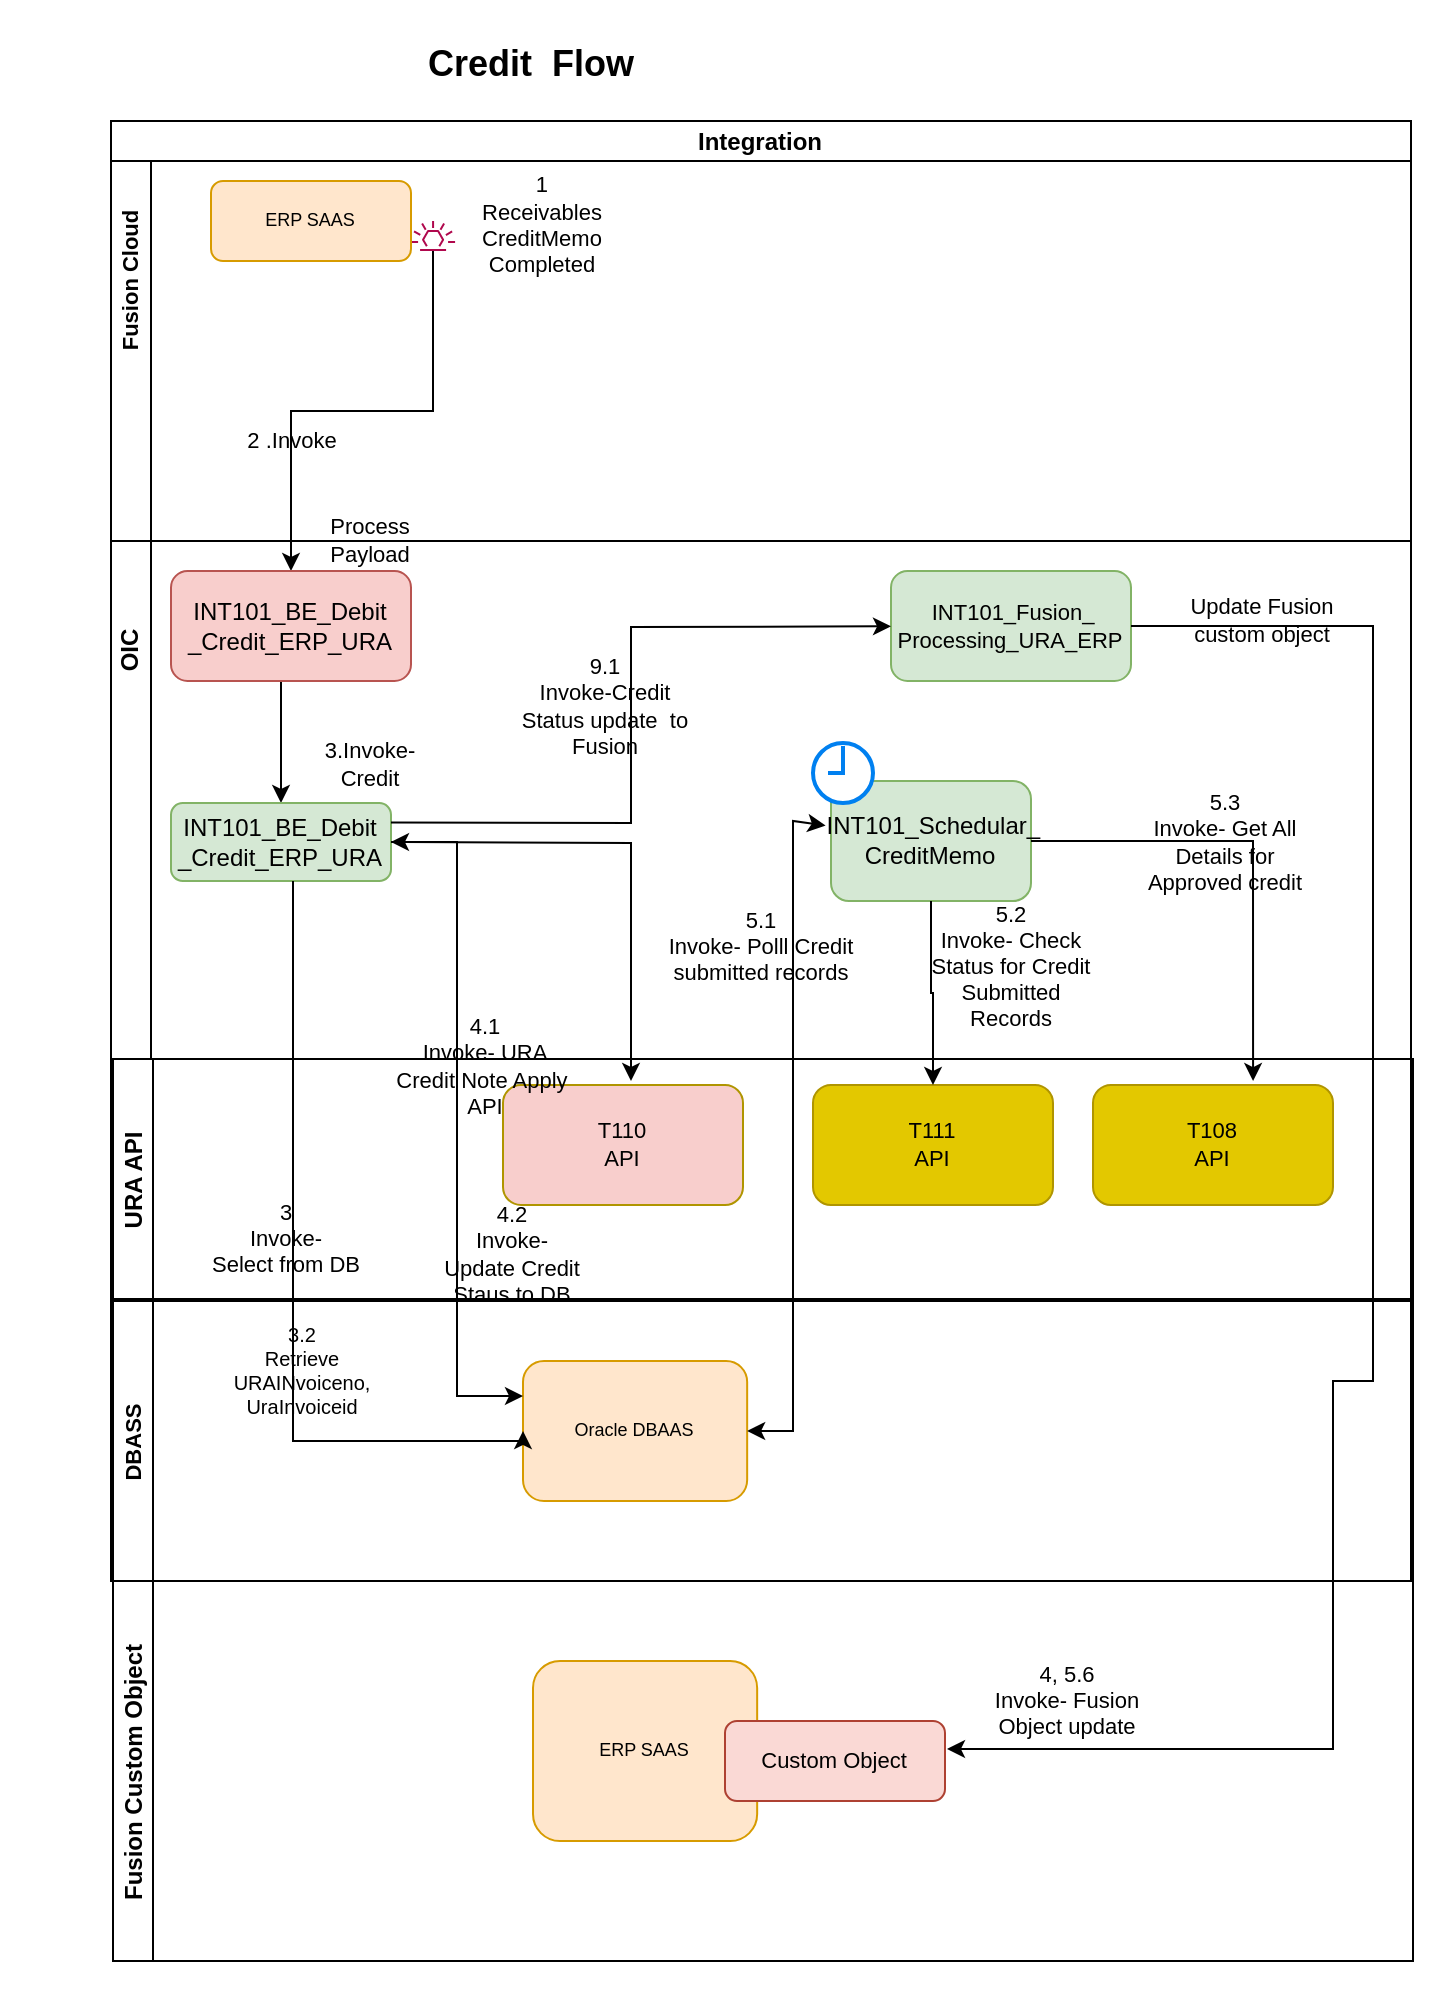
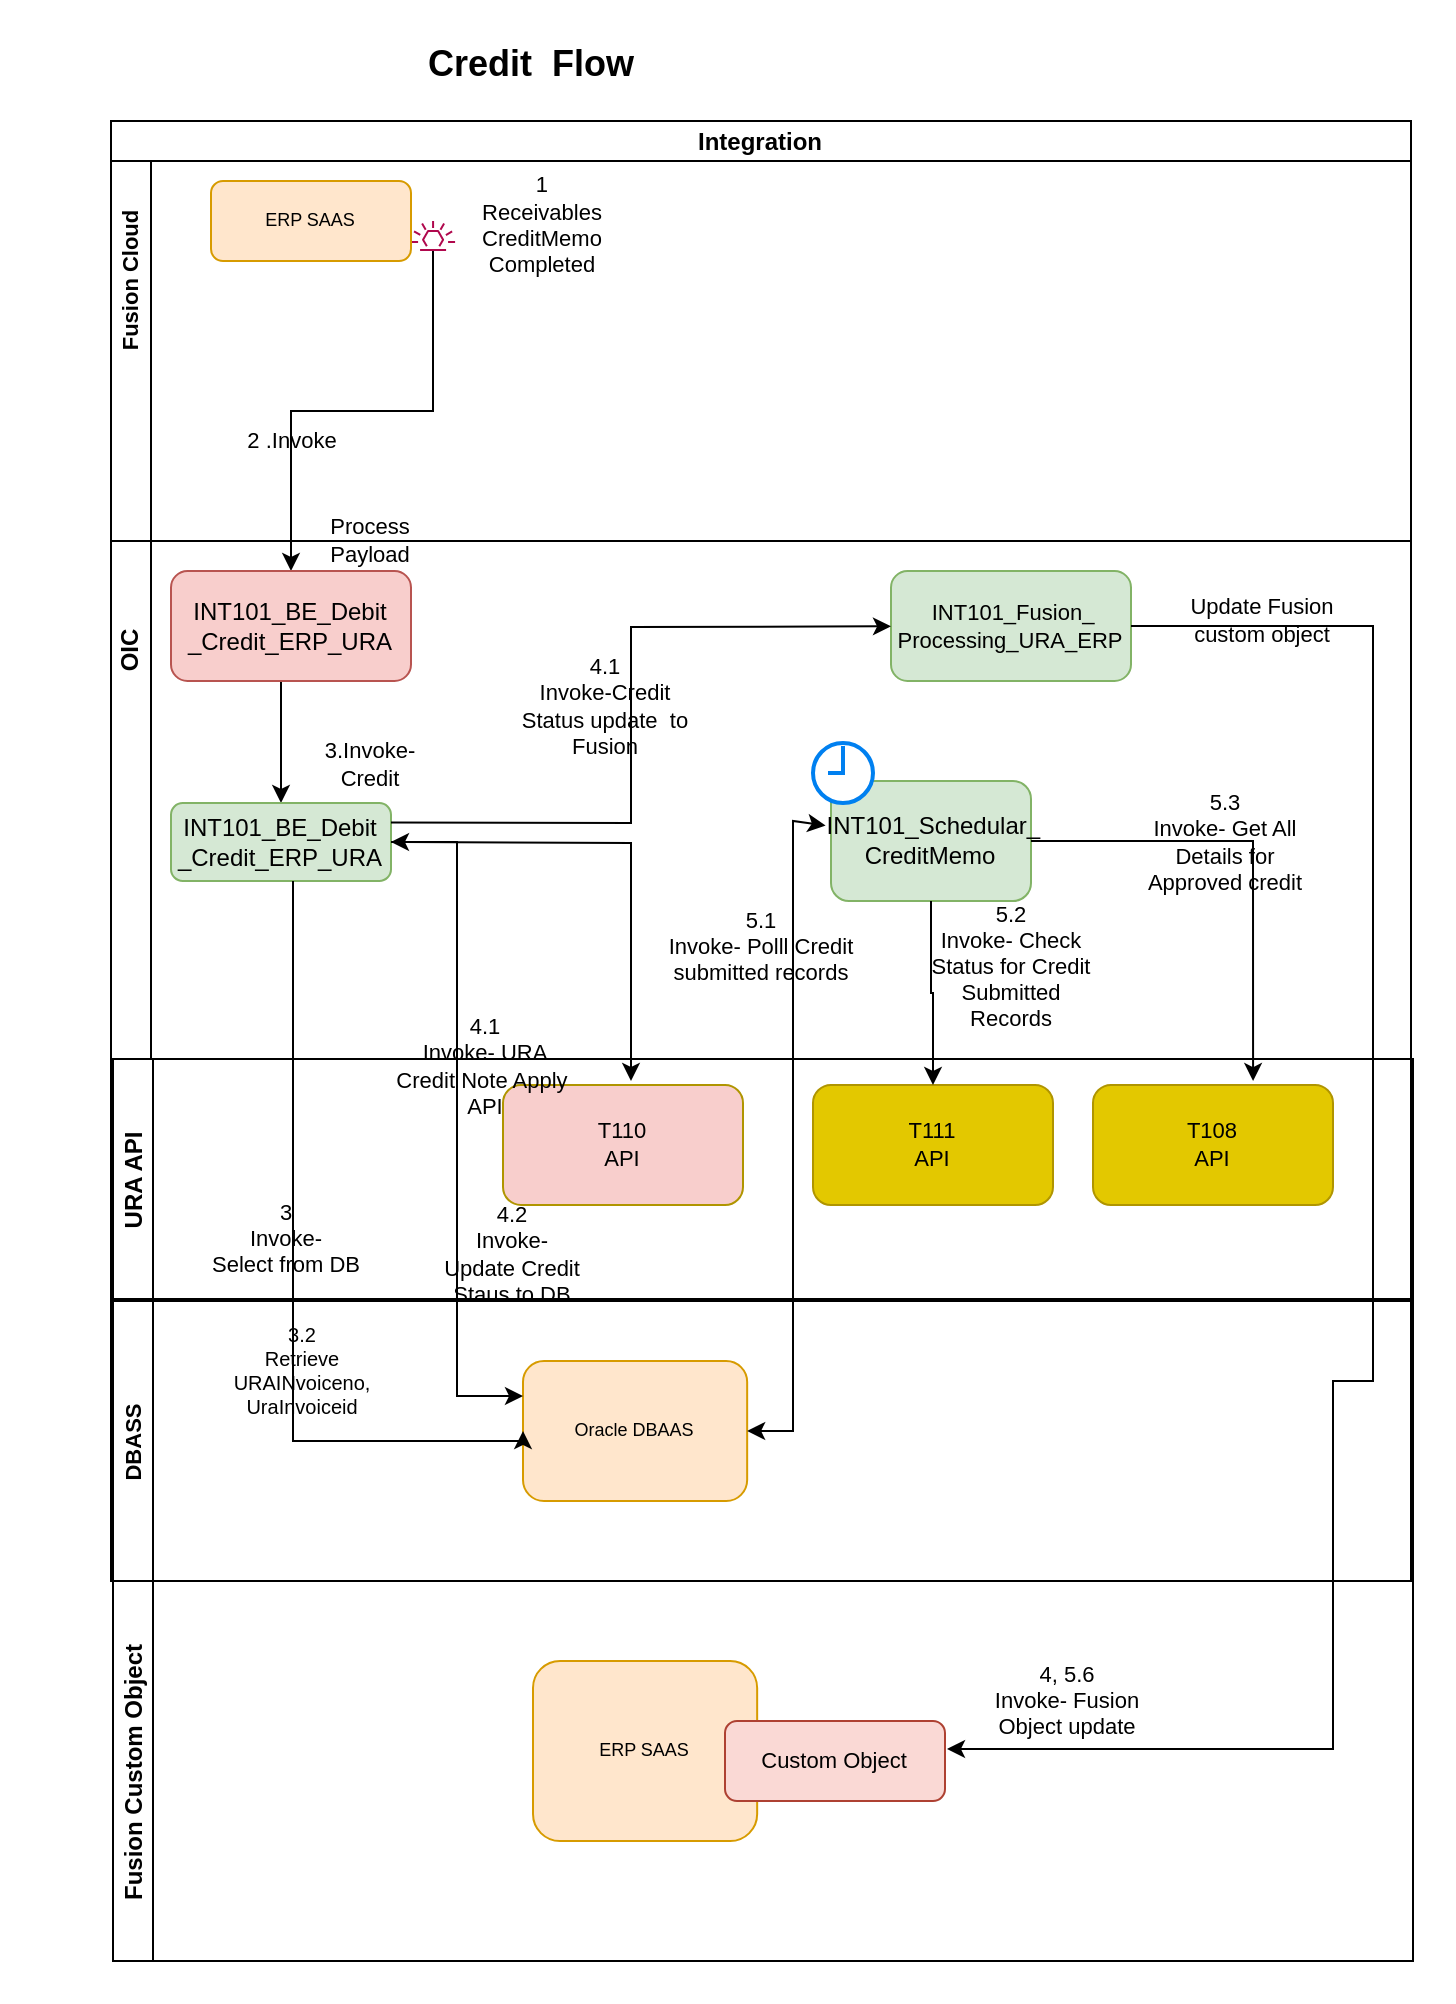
(606, 707) -> (606, 707)
